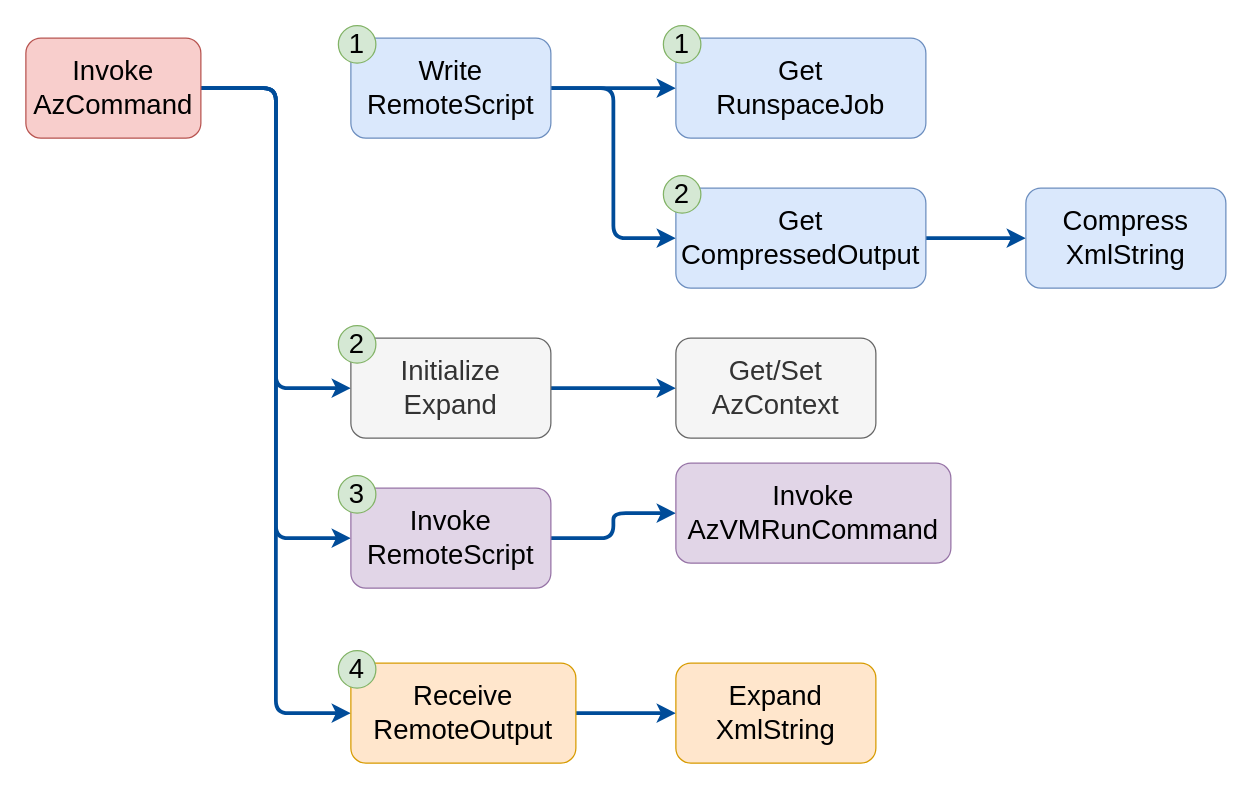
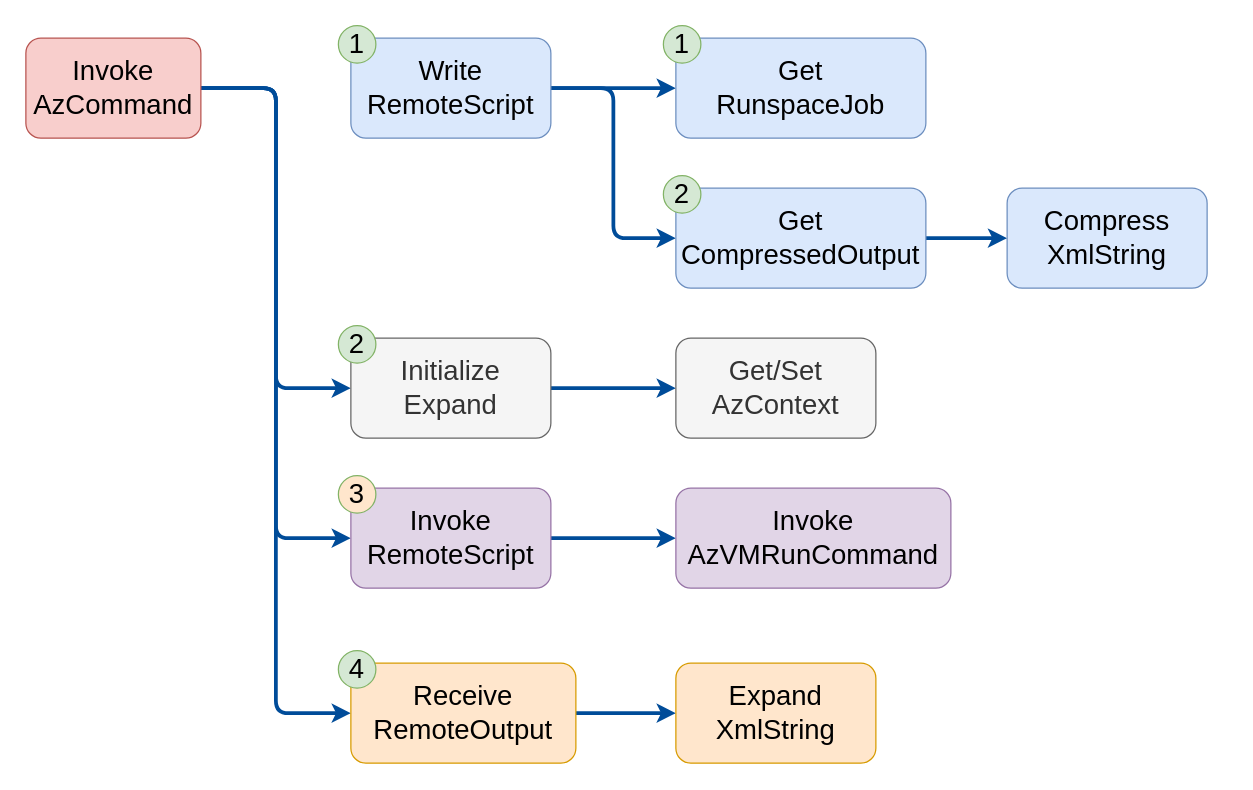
(1126, 238) -> (1107, 238)
(357, 494) -> (357, 494)
(813, 513) -> (813, 538)
